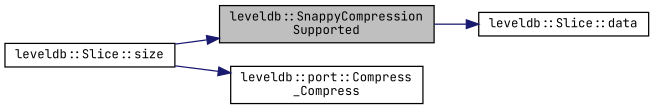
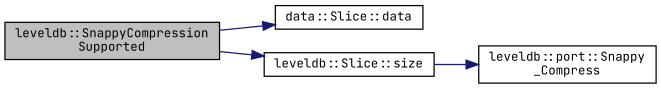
(564, 24) -> (349, 17)
(191, 42) -> (236, 53)
(327, 85) -> (567, 64)
